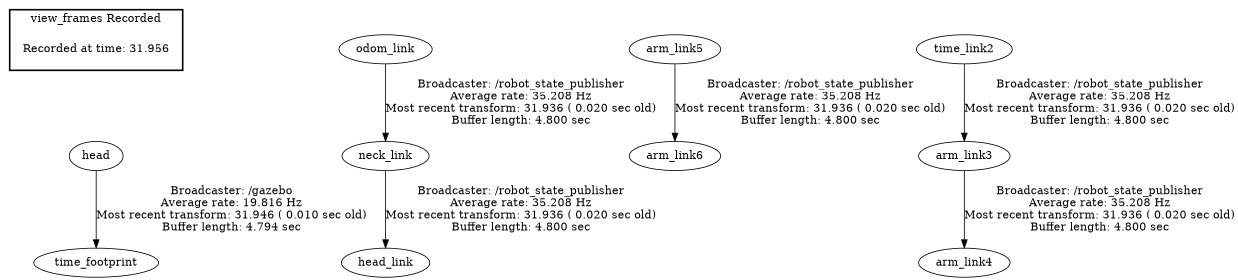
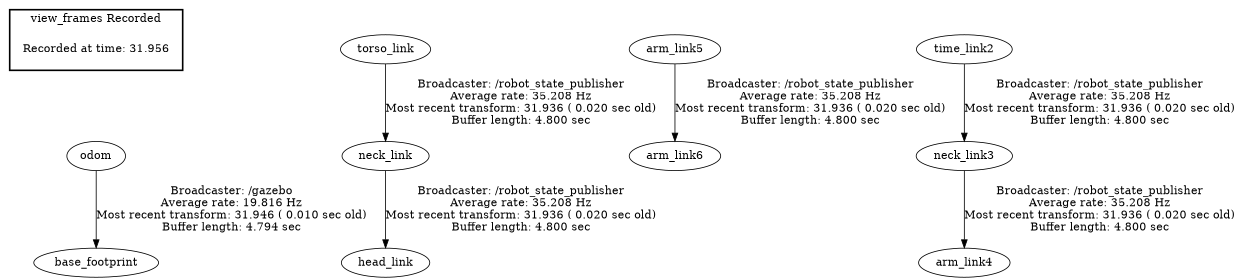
(386, 49) -> (386, 49)
(96, 156) -> (96, 156)
(964, 156) -> (964, 156)
(96, 263) -> (96, 263)
